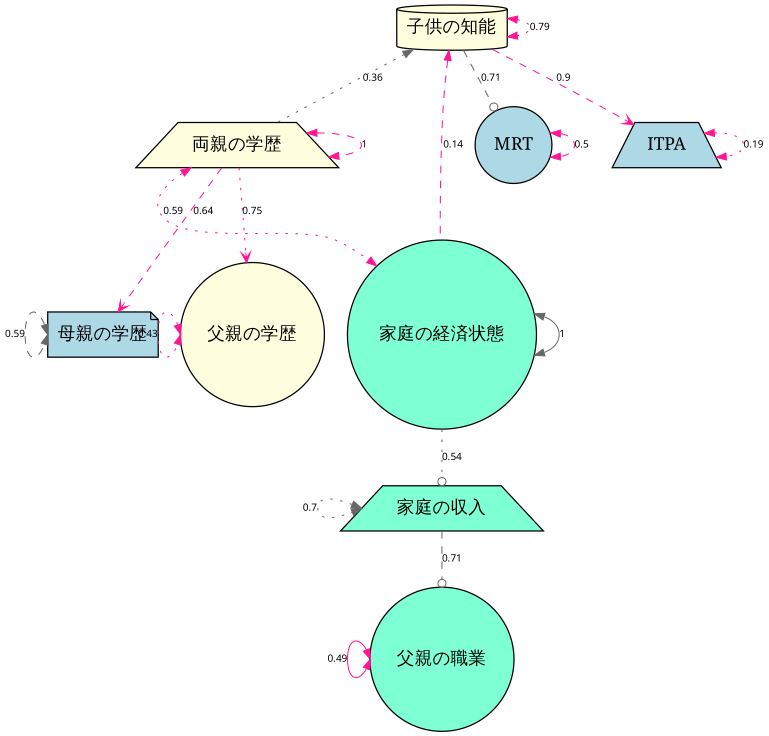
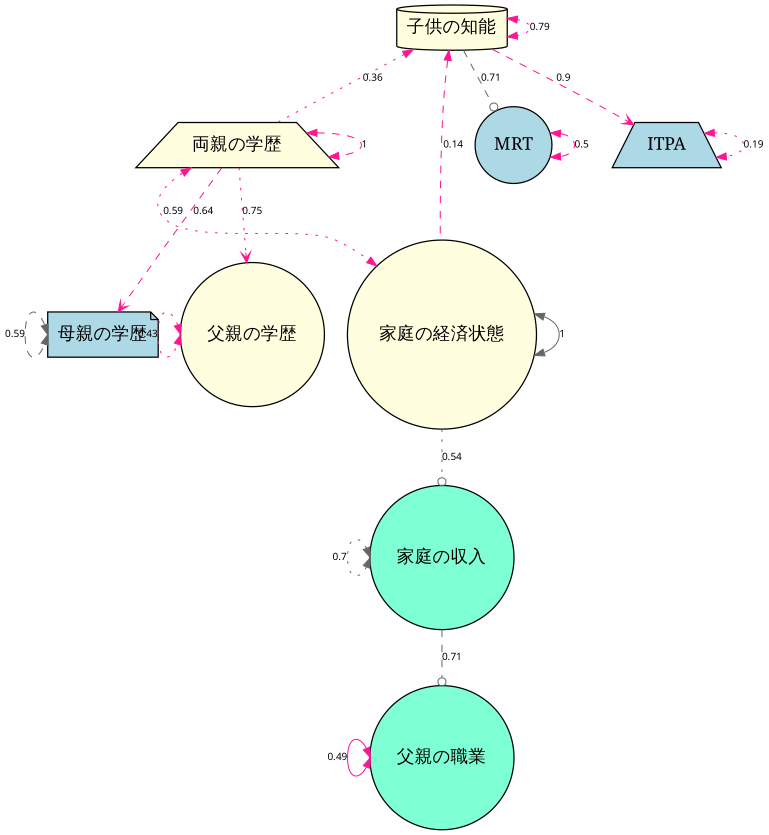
(341, 88) -> (341, 88)
(442, 335) -> (442, 335)
(442, 508) -> (442, 558)
